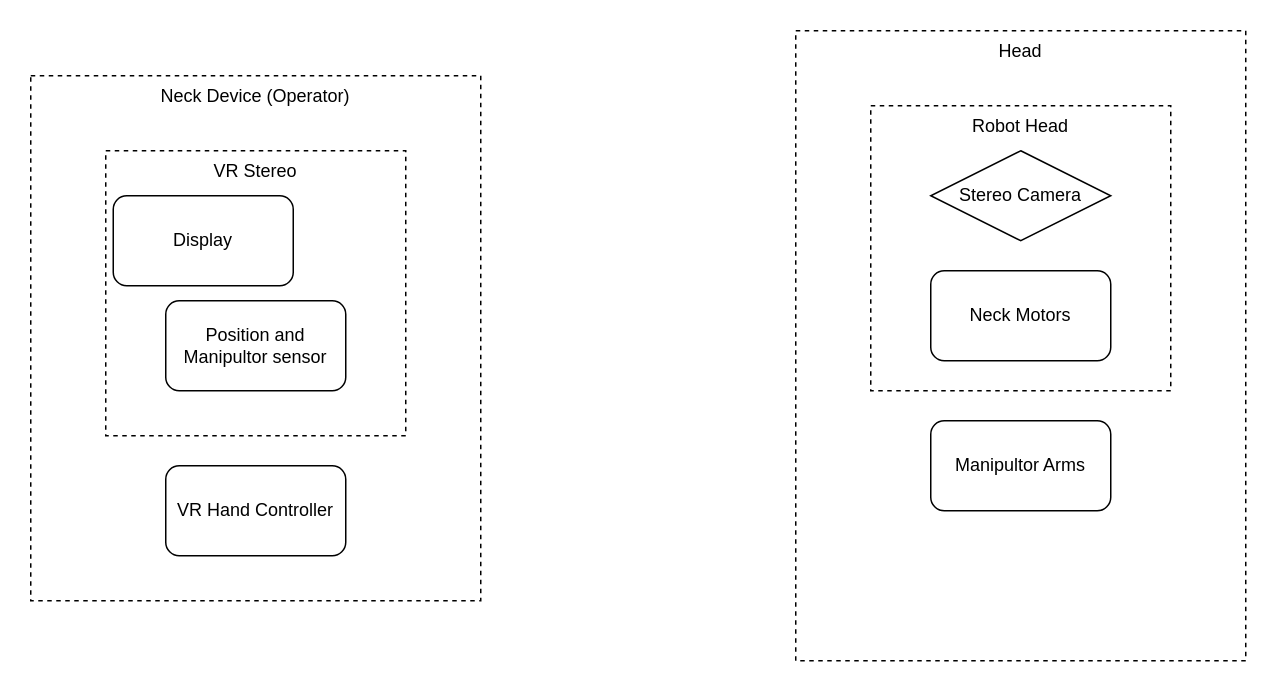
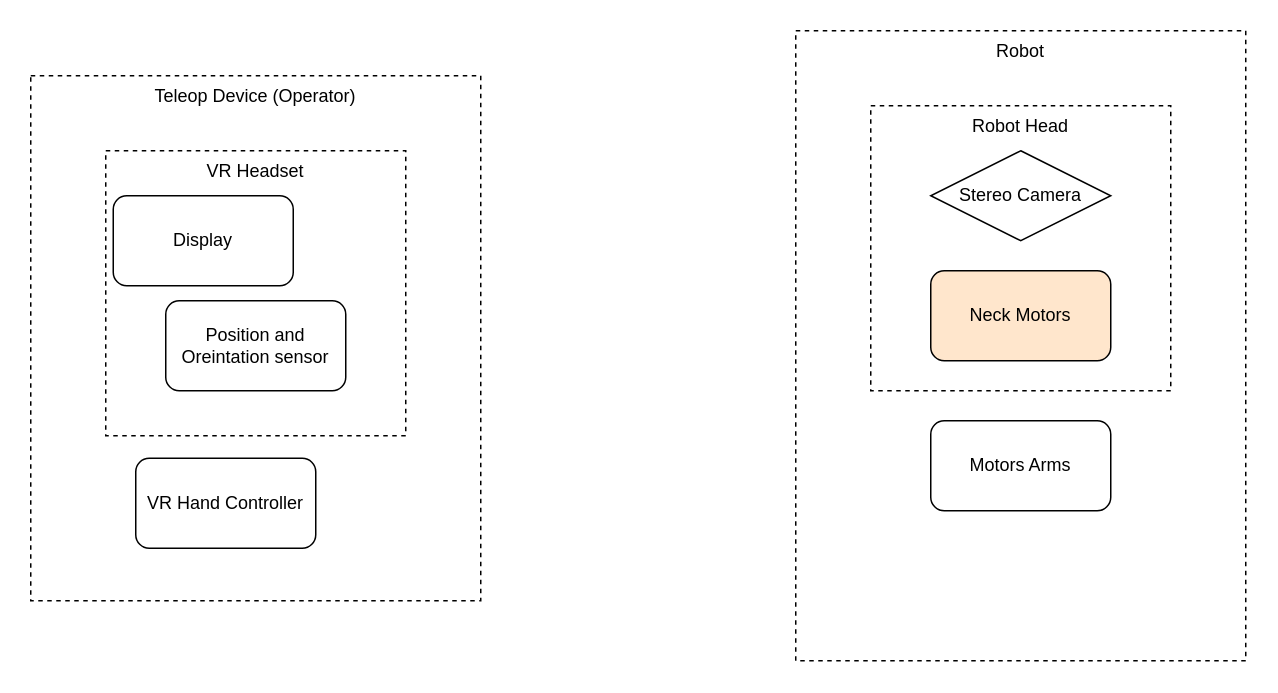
(1021, 52) -> (1021, 52)
(256, 97) -> (256, 97)
(256, 172) -> (256, 172)
(1021, 316) -> (1021, 316)
(256, 346) -> (256, 346)
(1021, 466) -> (1021, 466)
(256, 511) -> (226, 503)
